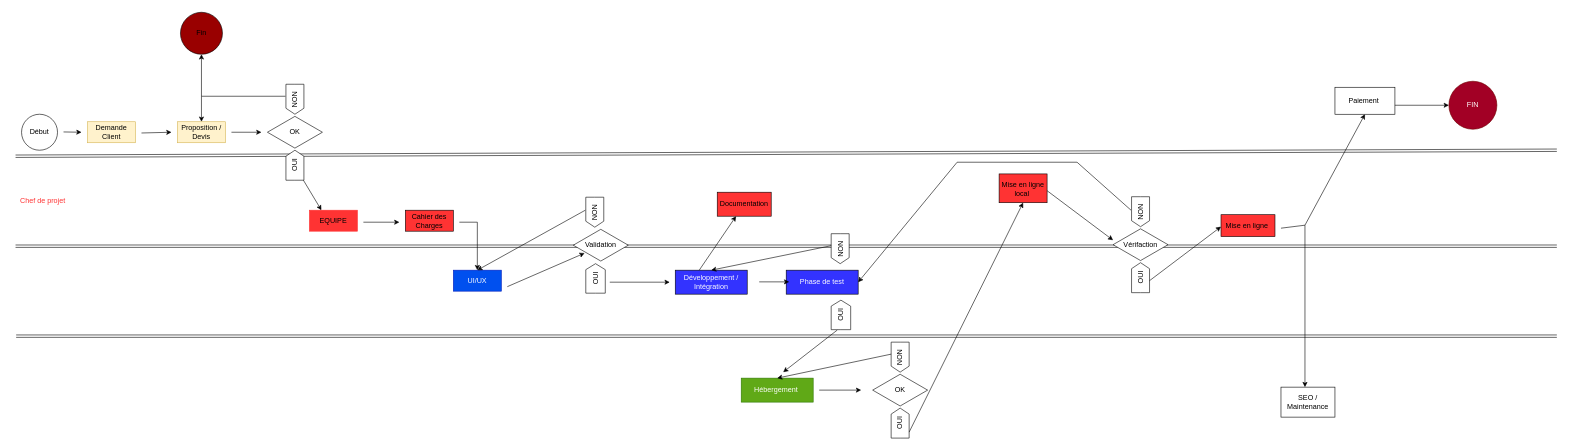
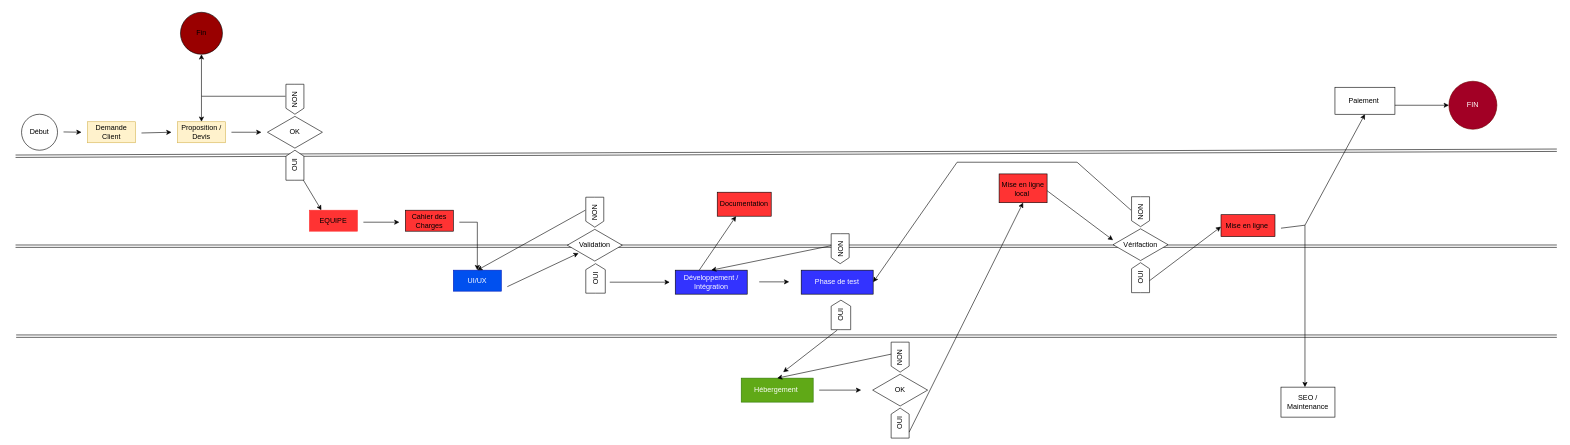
(42, 201) -> none
(601, 245) -> (595, 245)
(822, 282) -> (837, 282)
